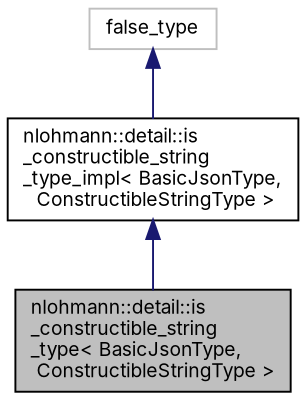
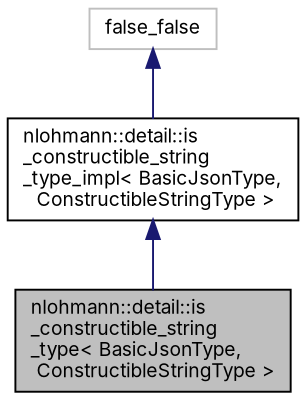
(153, 29) -> (153, 29)
